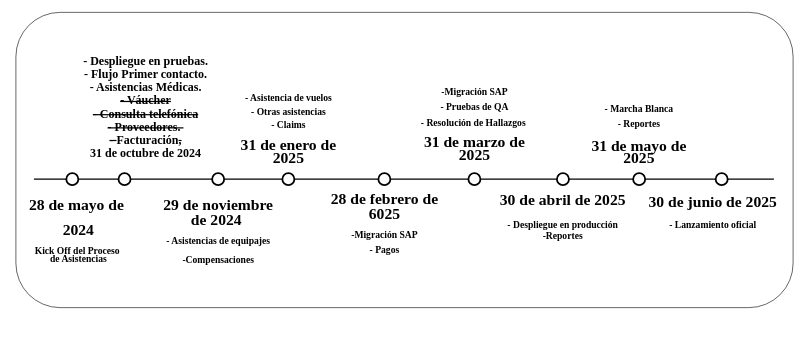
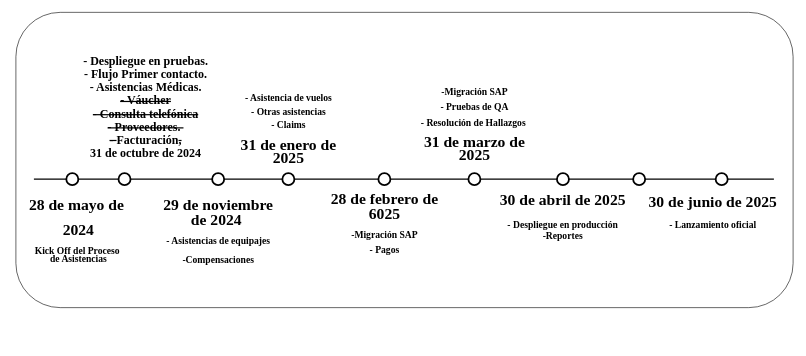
(639, 138) -> none
